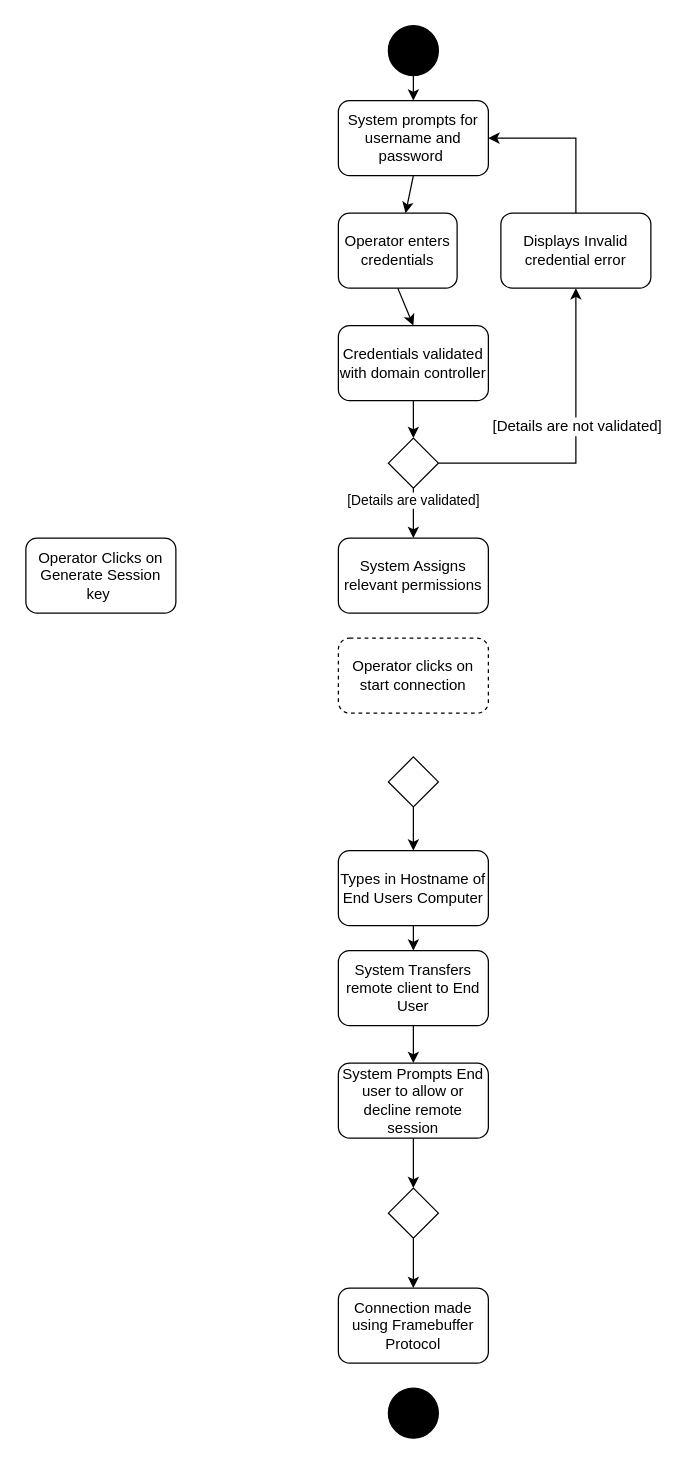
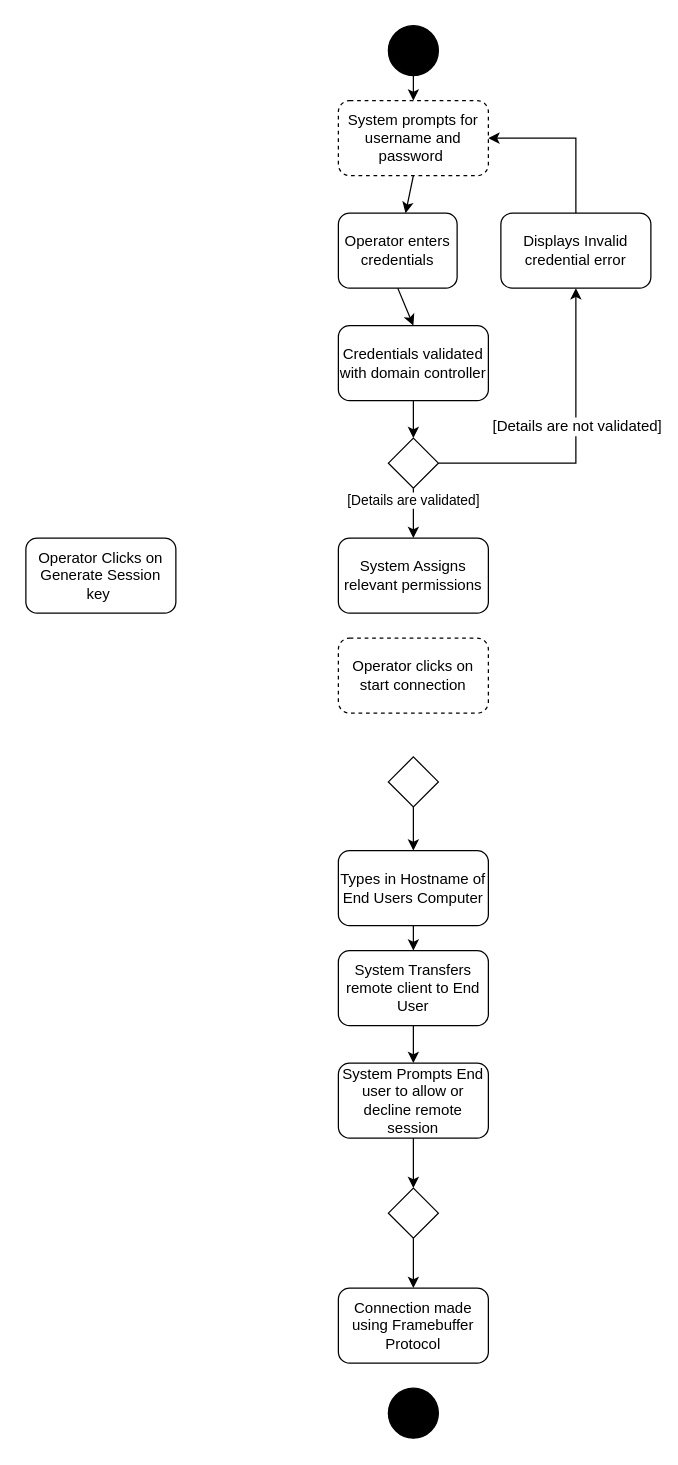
(413, 138) -> (413, 138)
